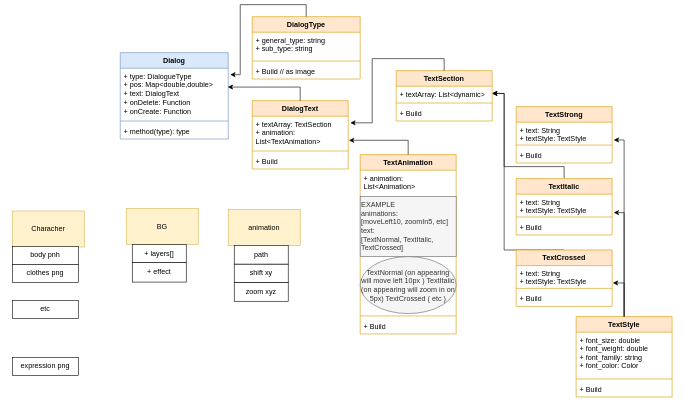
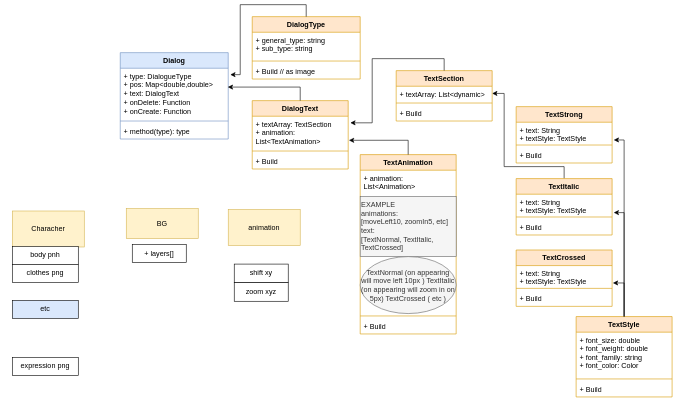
(504, 216) -> none
(162, 227) -> (162, 224)
(261, 255) -> none
(159, 272) -> none
(45, 309) -> (45, 309)
